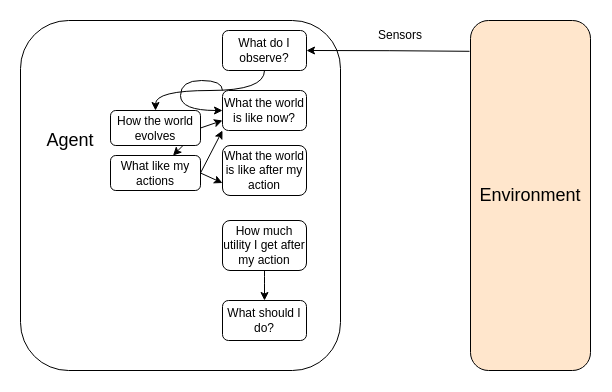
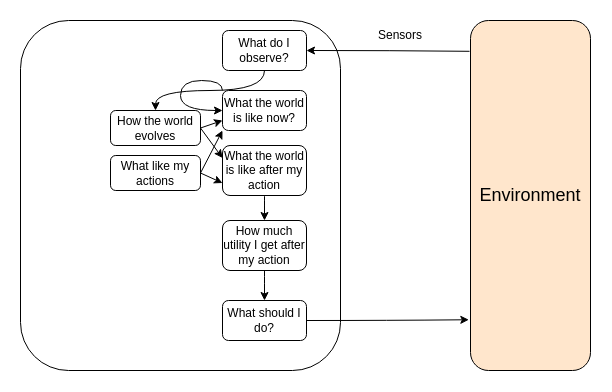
(71, 141) -> none
(181, 147) -> (210, 140)
none -> (265, 203)
none -> (384, 320)
